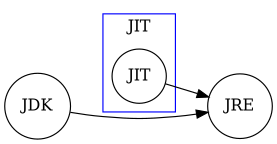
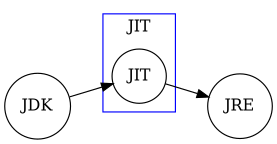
(133, 118) -> (86, 92)
